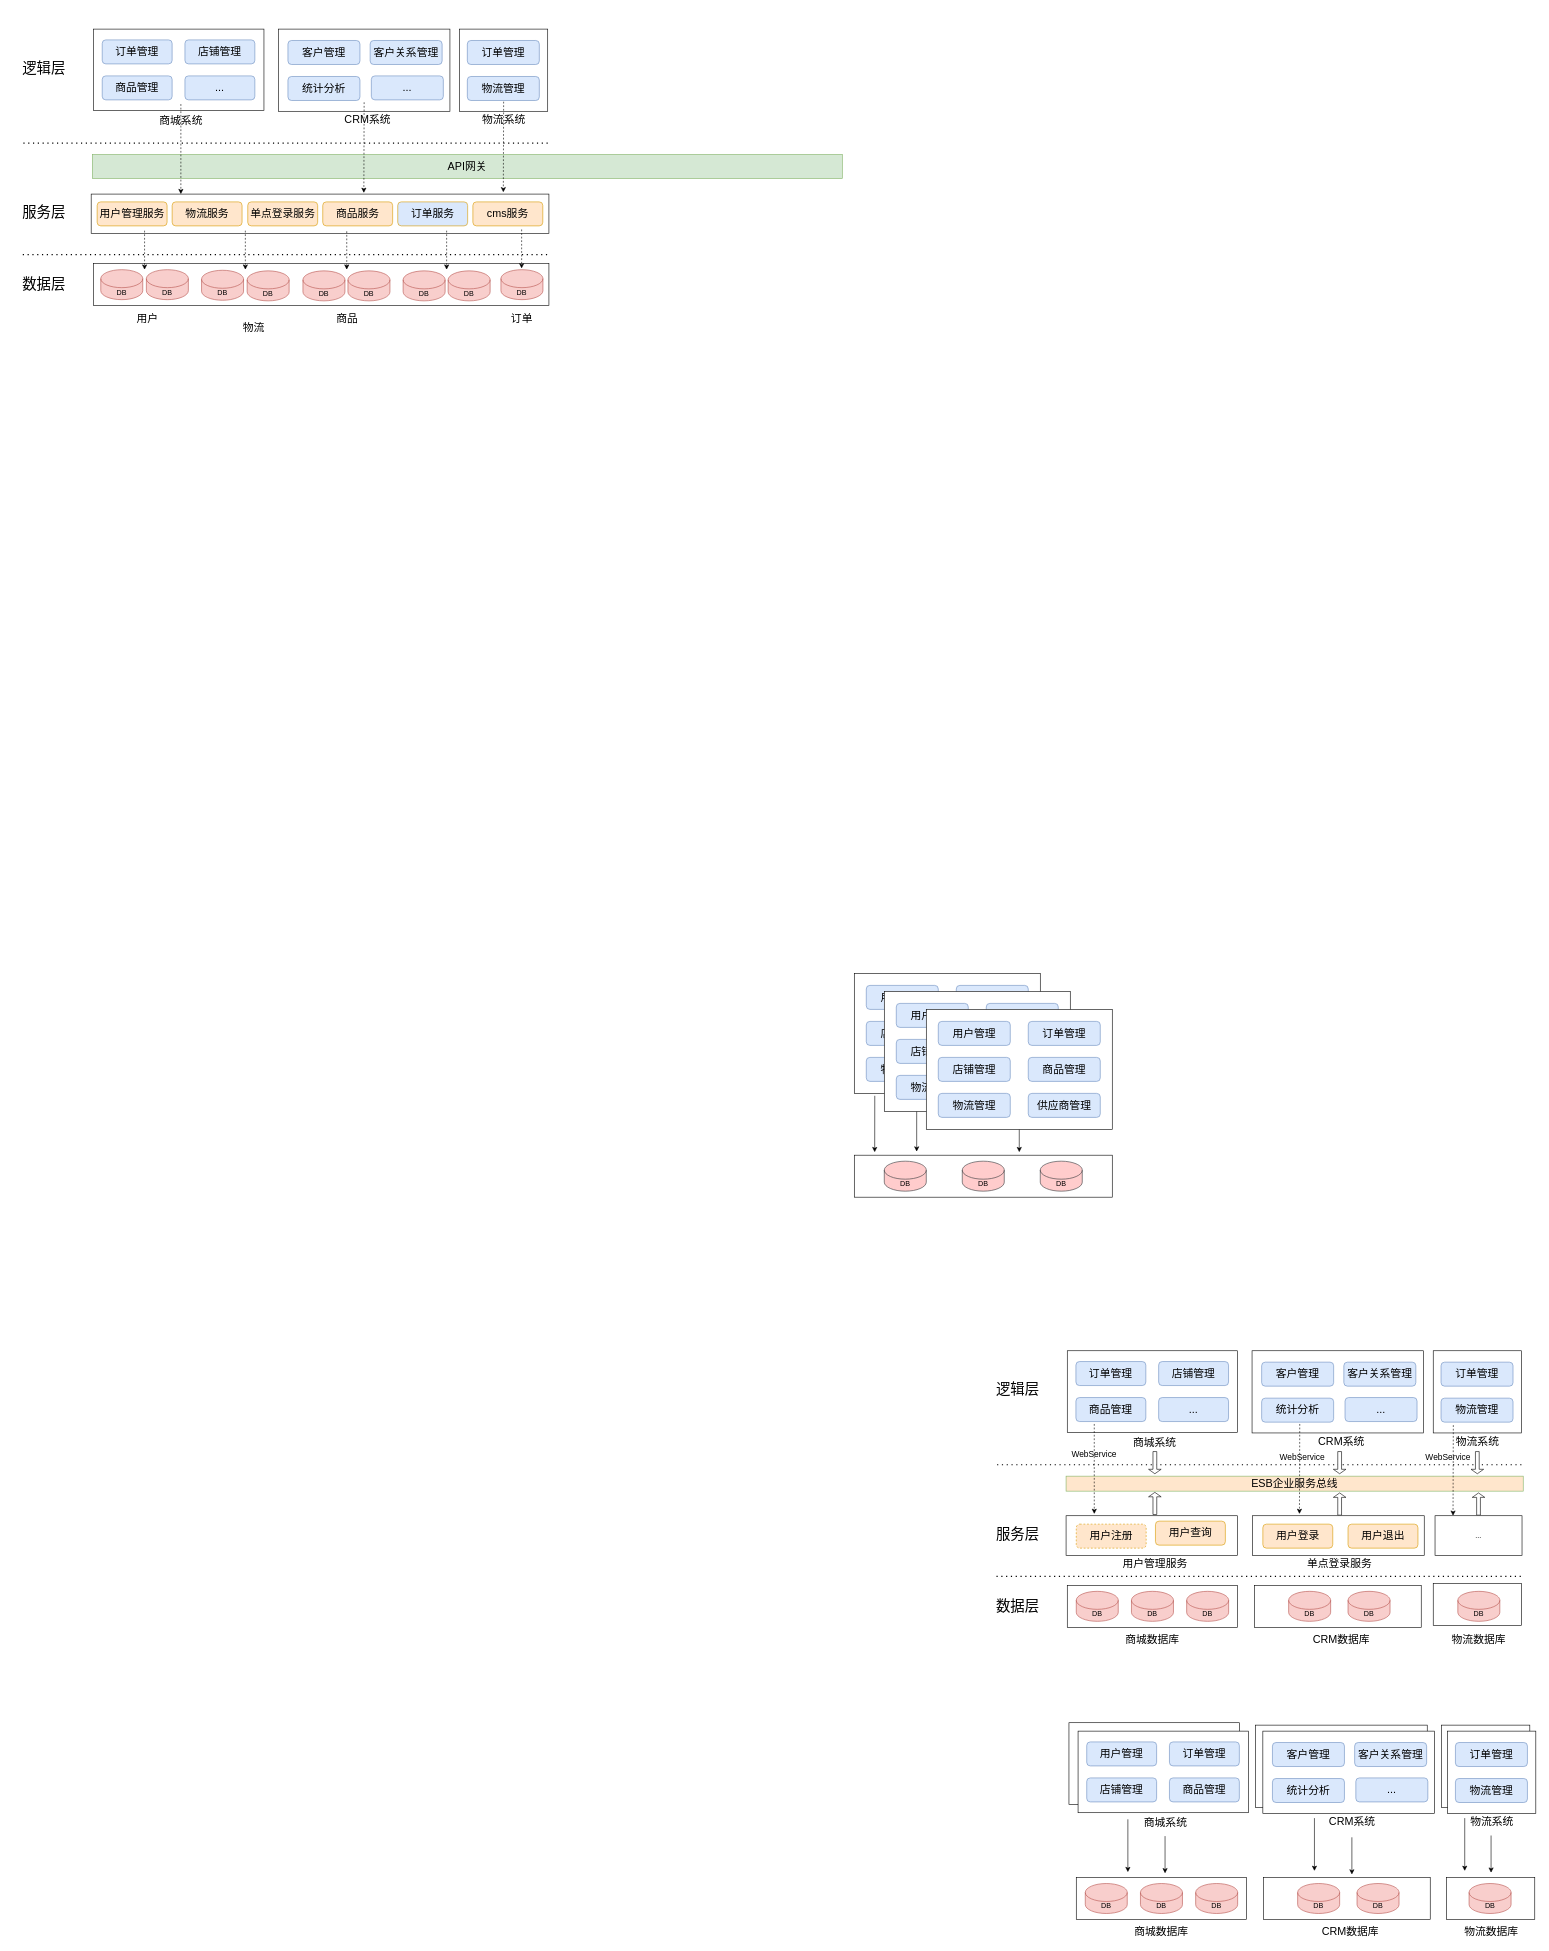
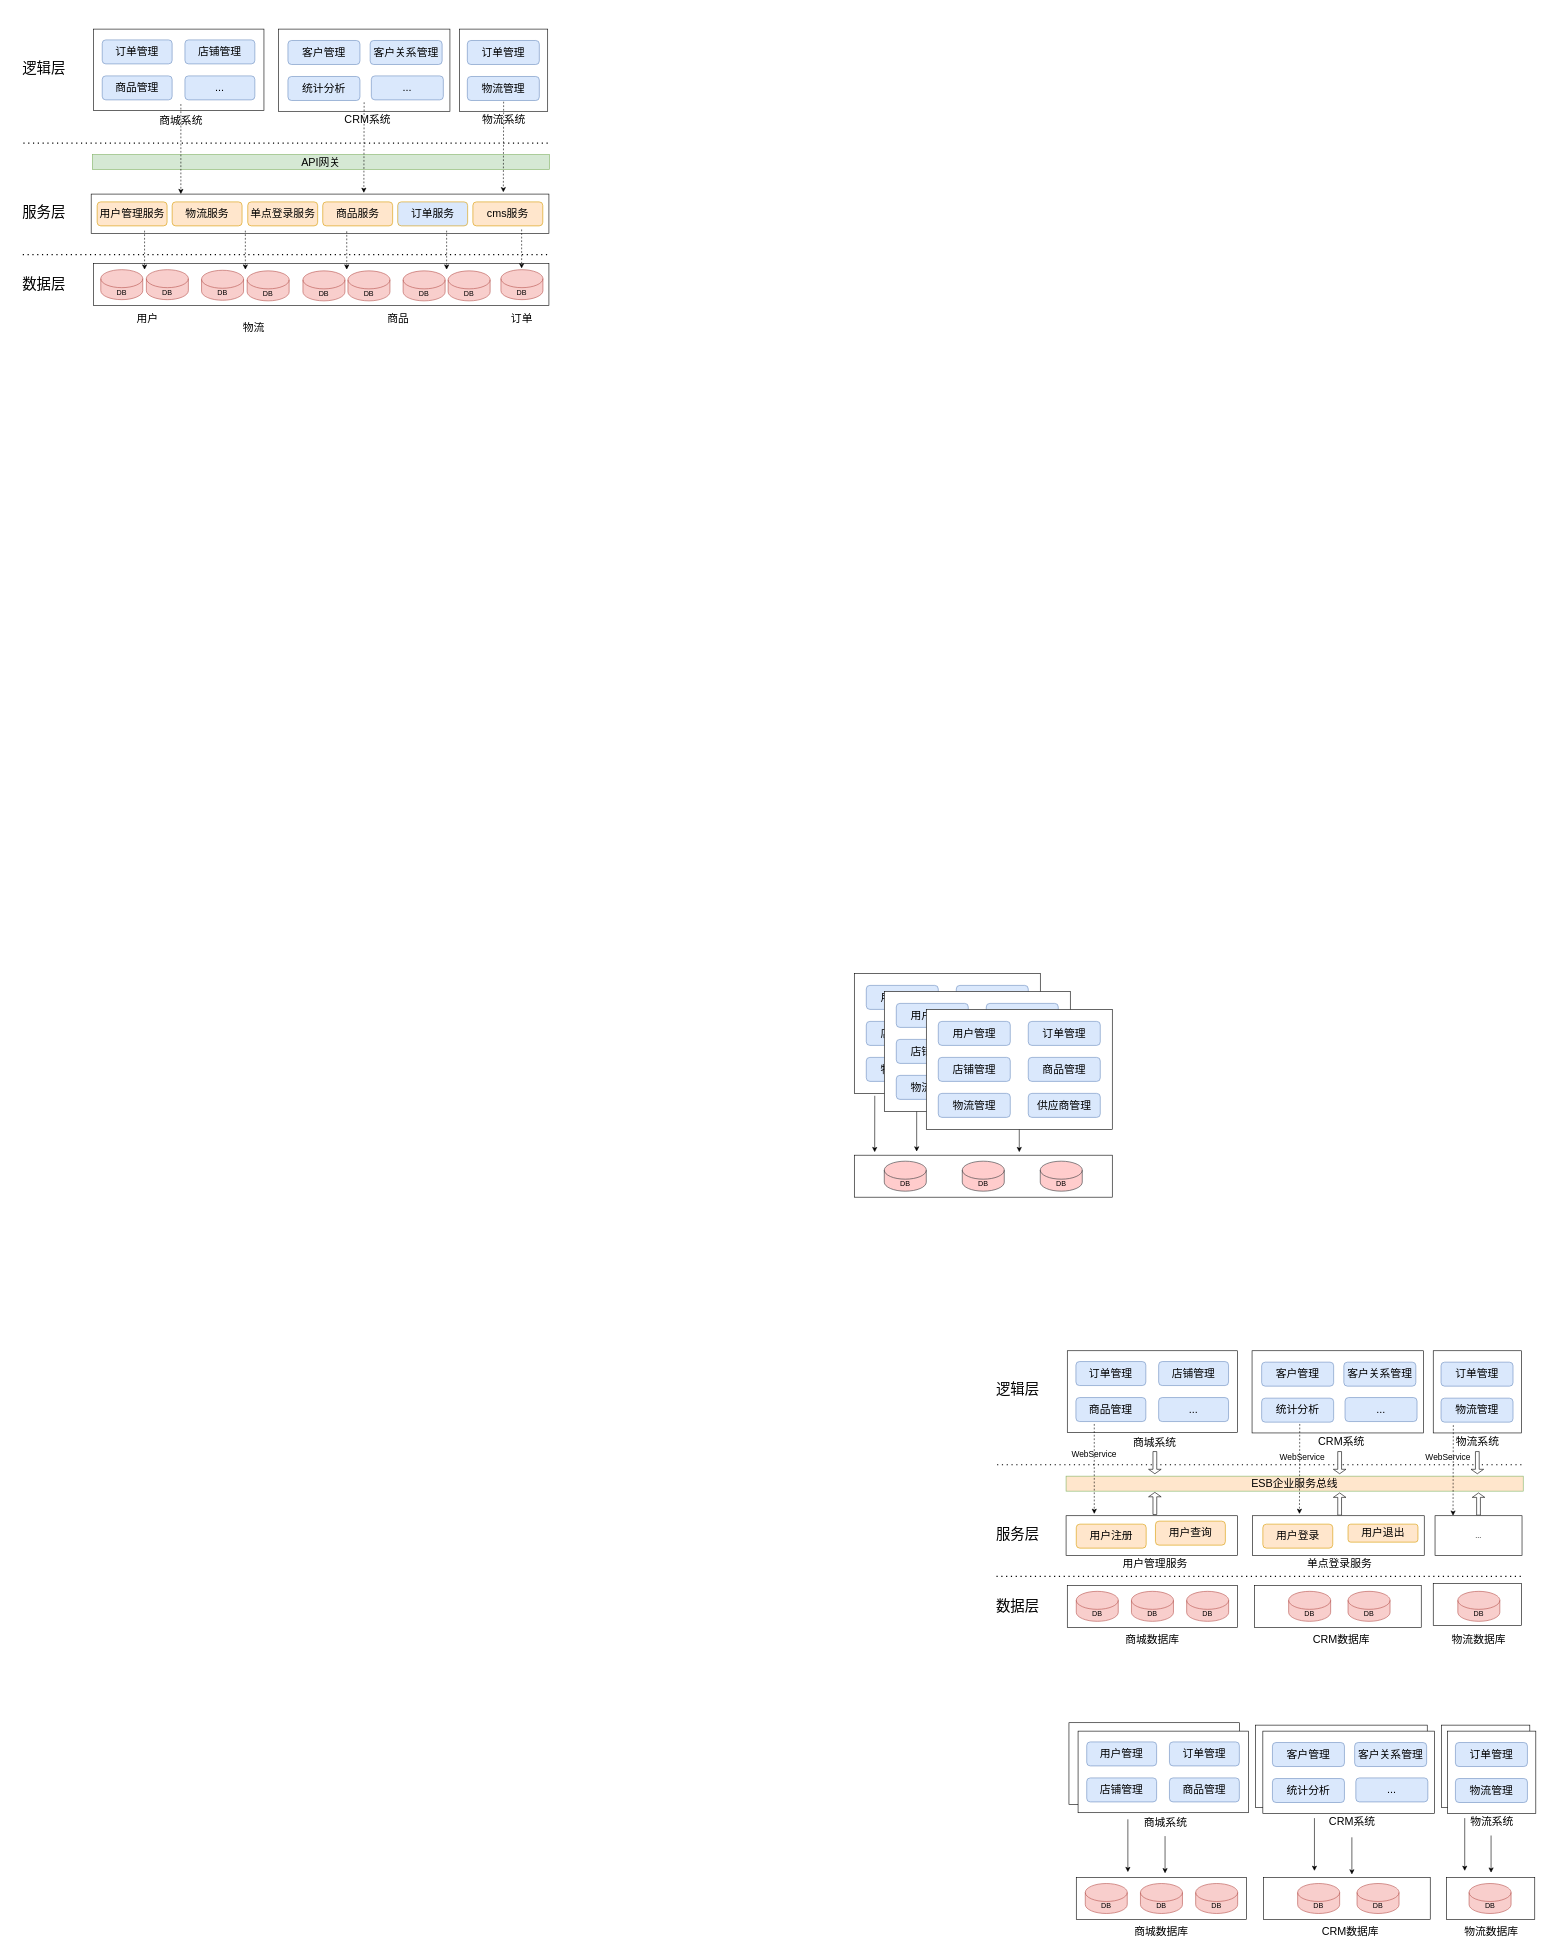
(467, 167) -> (321, 162)
(347, 318) -> (398, 318)
(1111, 1536) -> (1111, 1536)
(1383, 1536) -> (1383, 1533)
